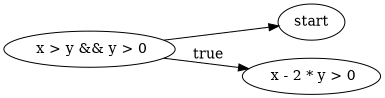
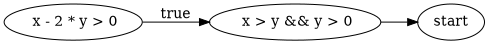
(201, 63) -> (171, 22)
